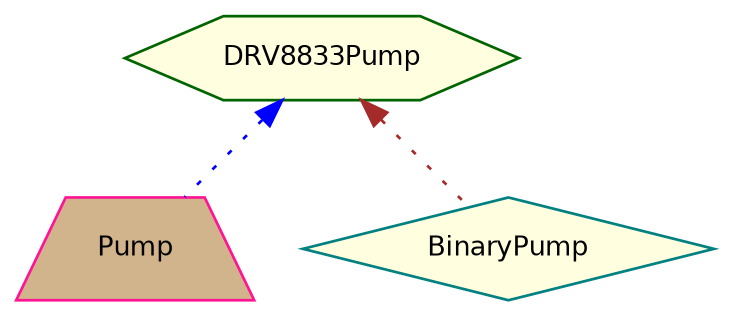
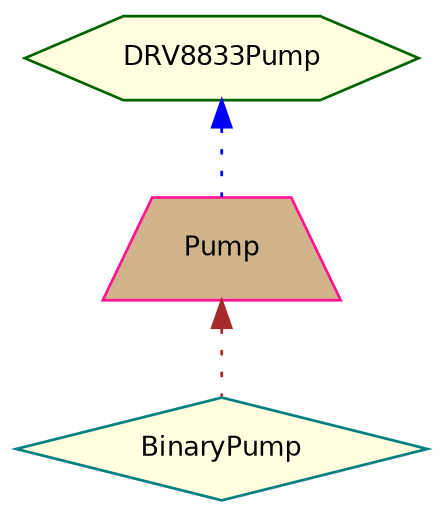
(425, 163) -> (222, 362)
